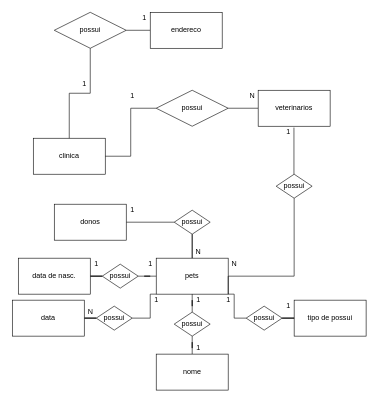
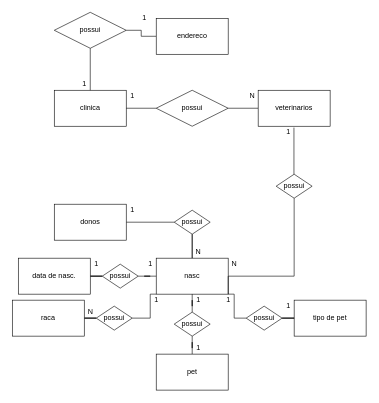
(186, 30) -> (192, 36)
(69, 156) -> (90, 108)
(192, 276) -> (192, 276)
(48, 318) -> (48, 318)
(330, 318) -> (330, 318)
(192, 372) -> (192, 372)
